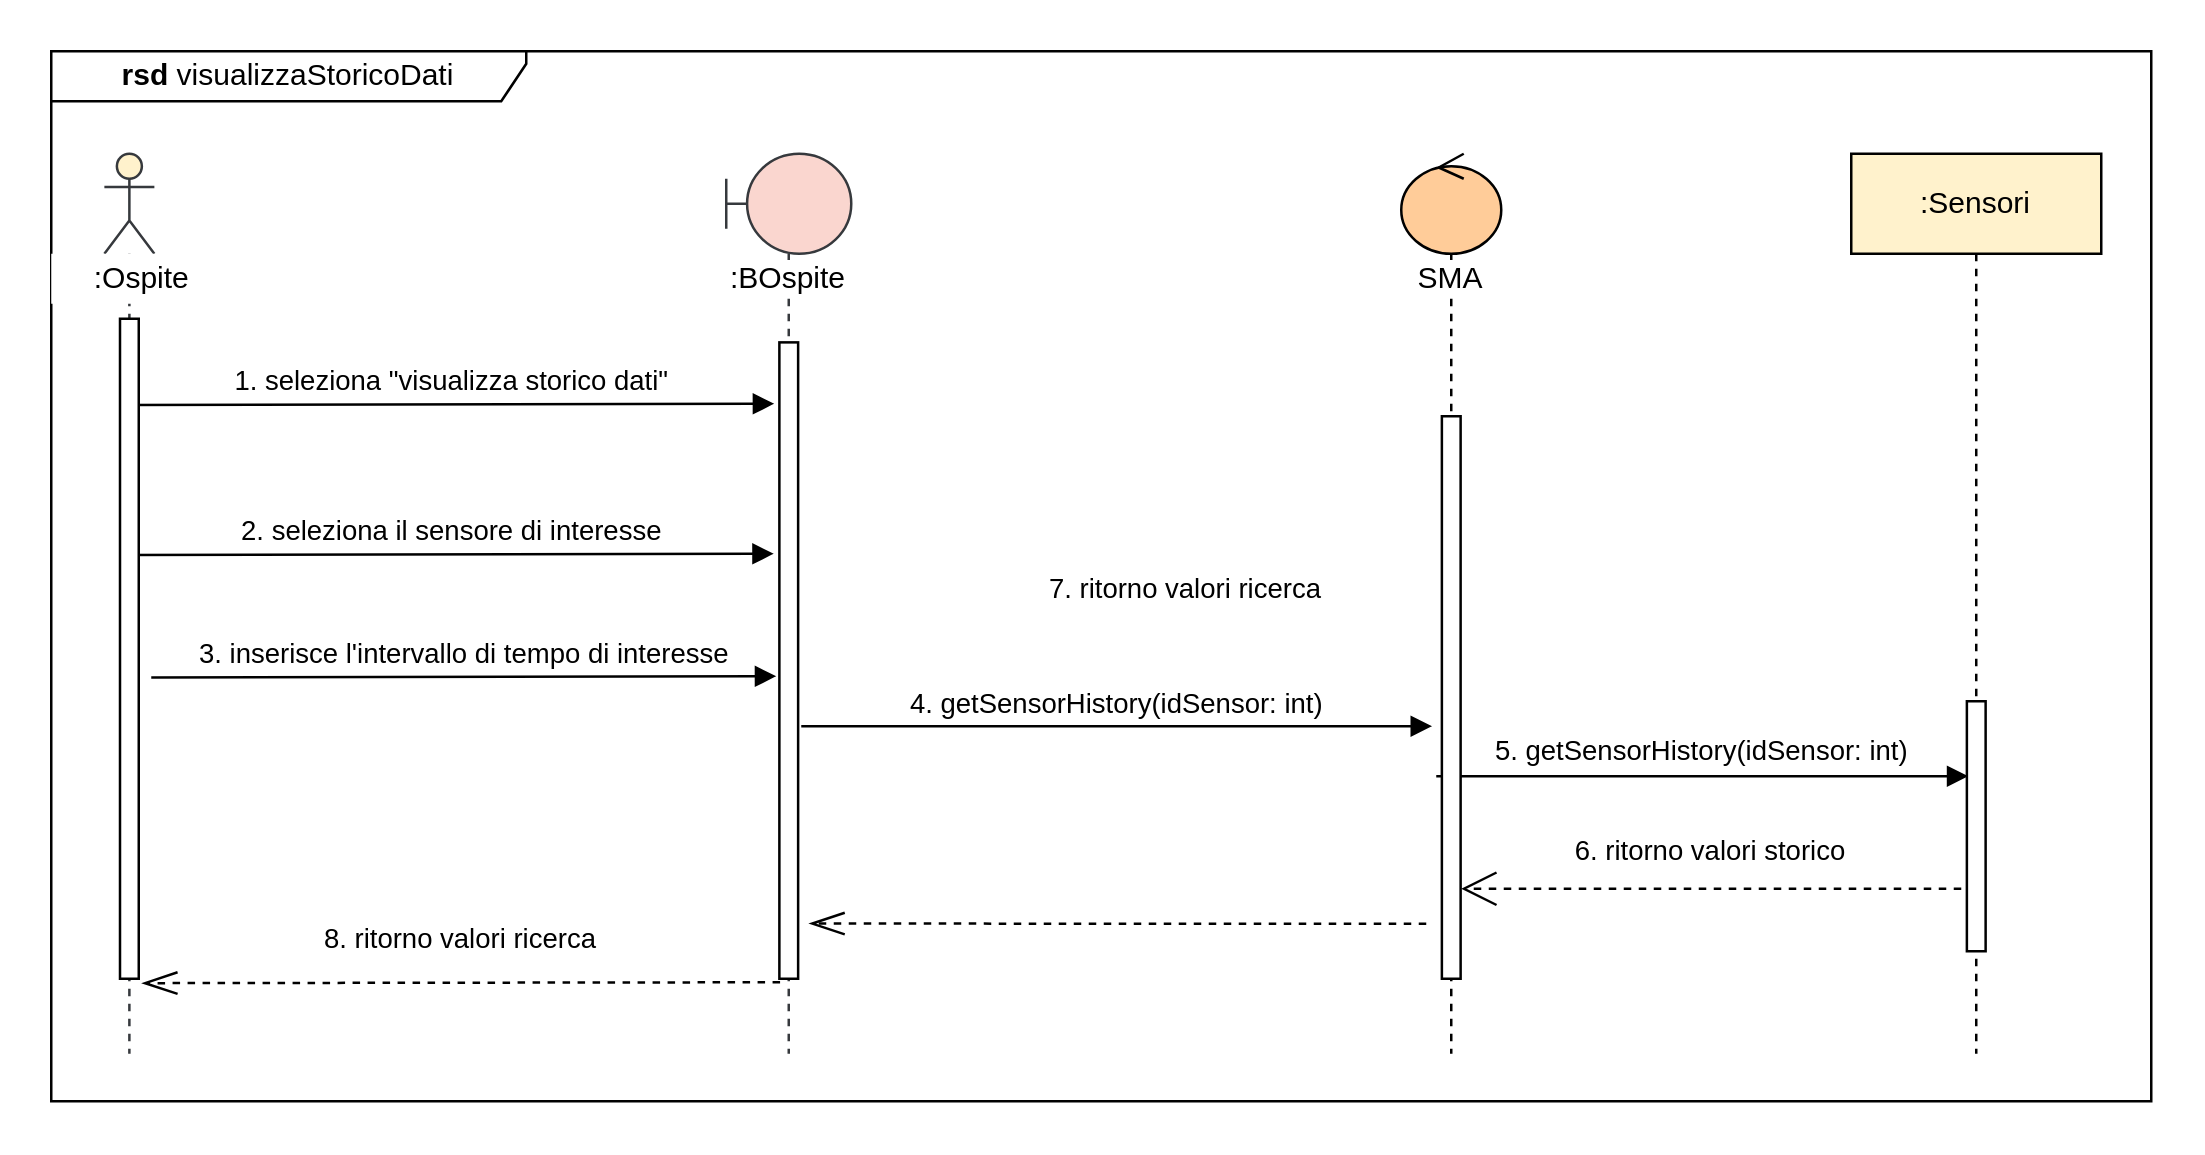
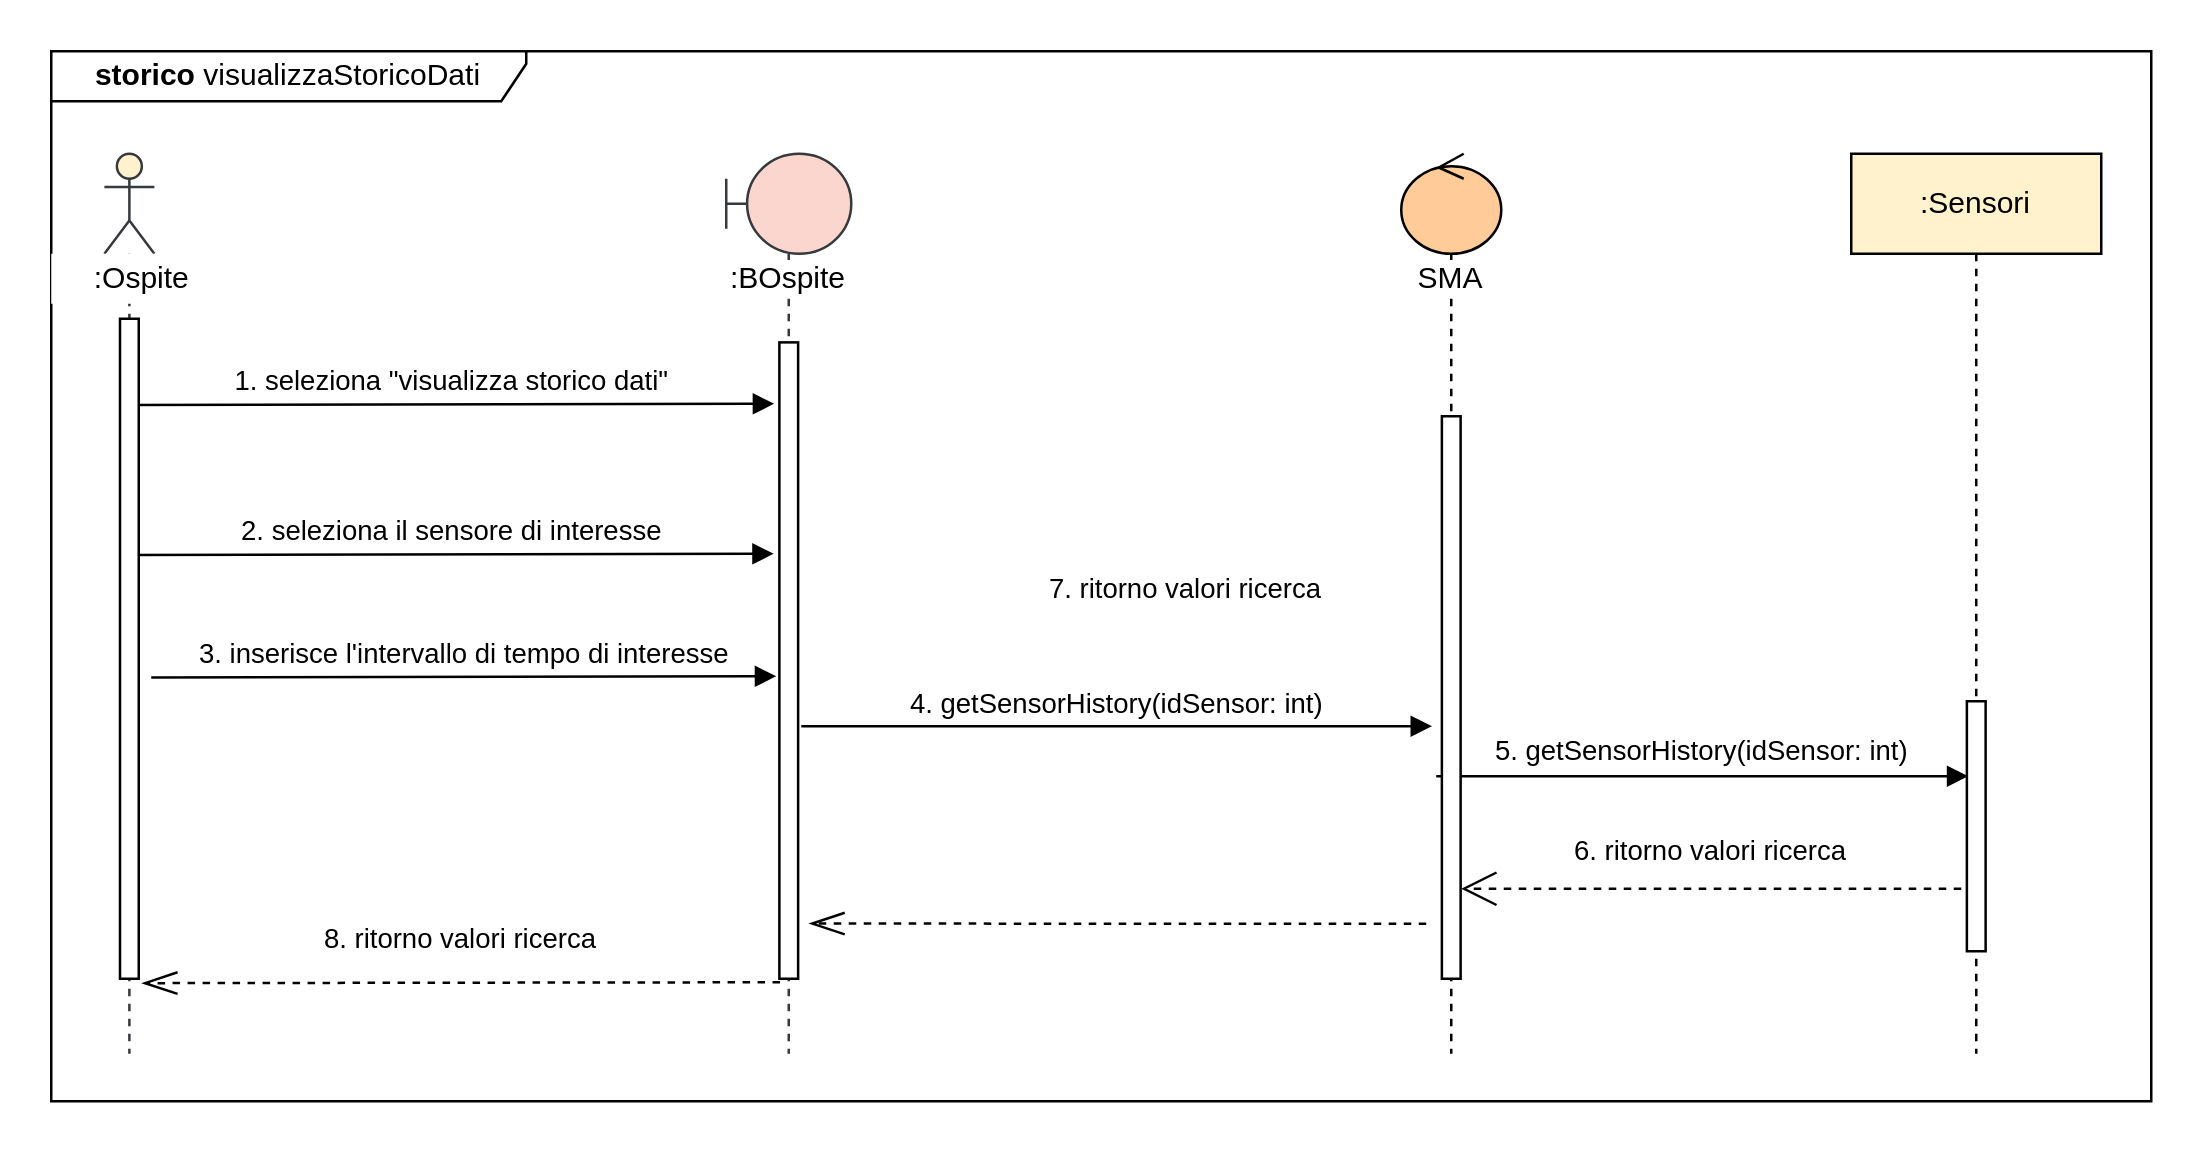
(289, 76) -> (289, 76)
(1715, 851) -> (1715, 851)
